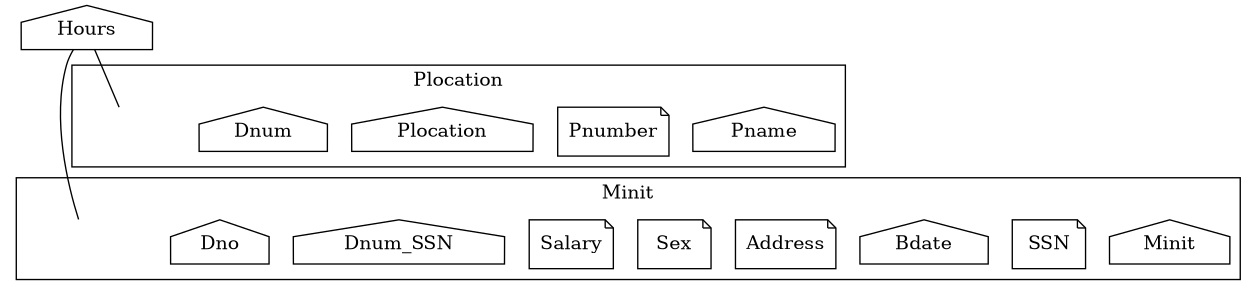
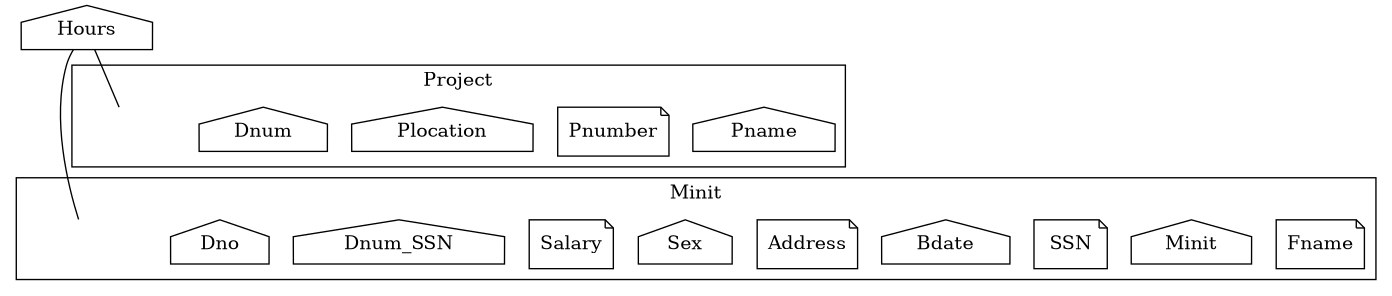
(459, 81) -> (459, 81)
(674, 244) -> (685, 244)
none -> (1320, 244)
